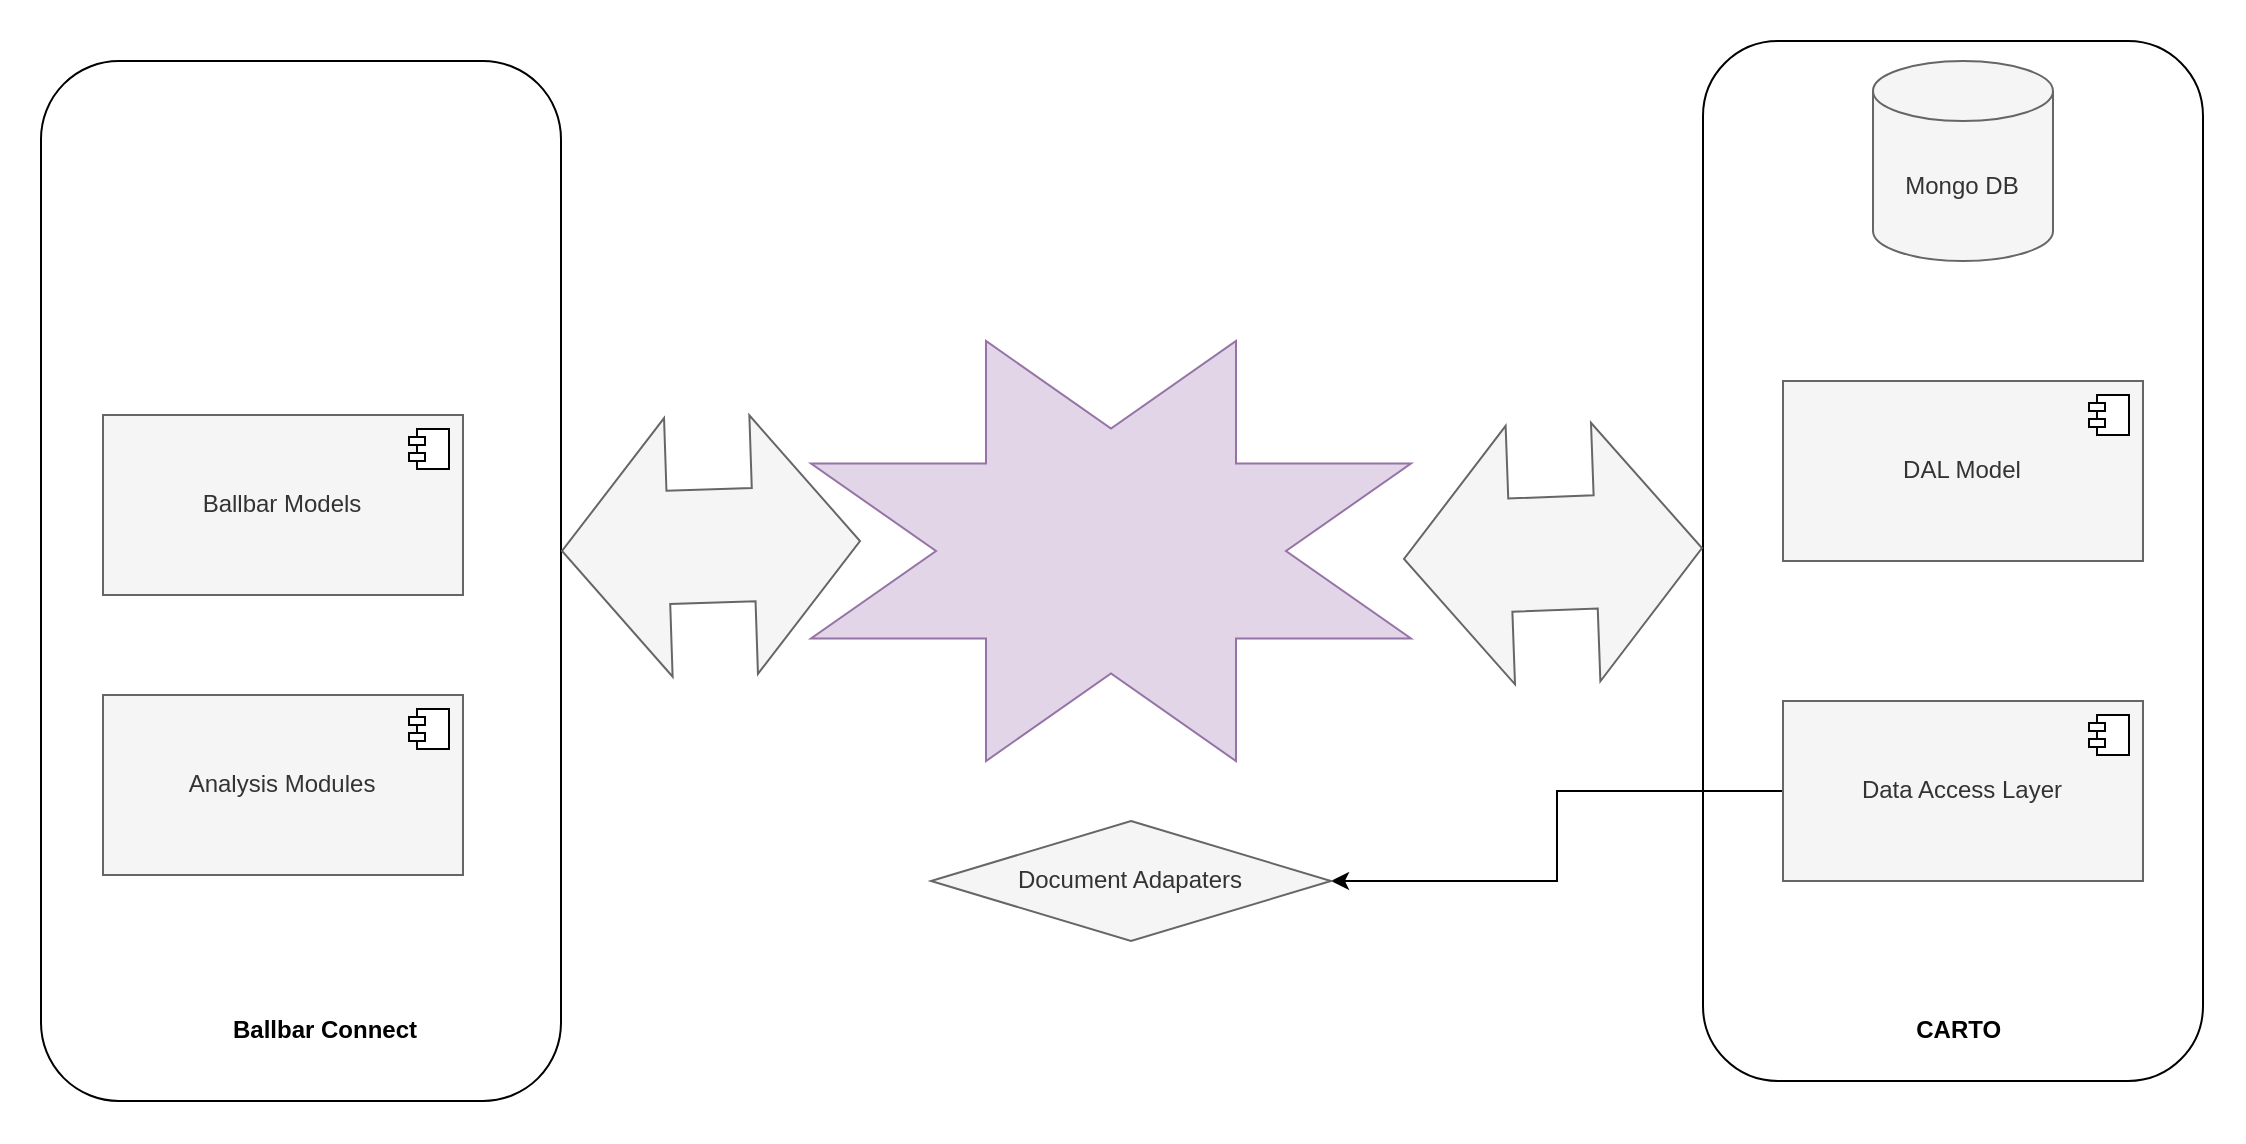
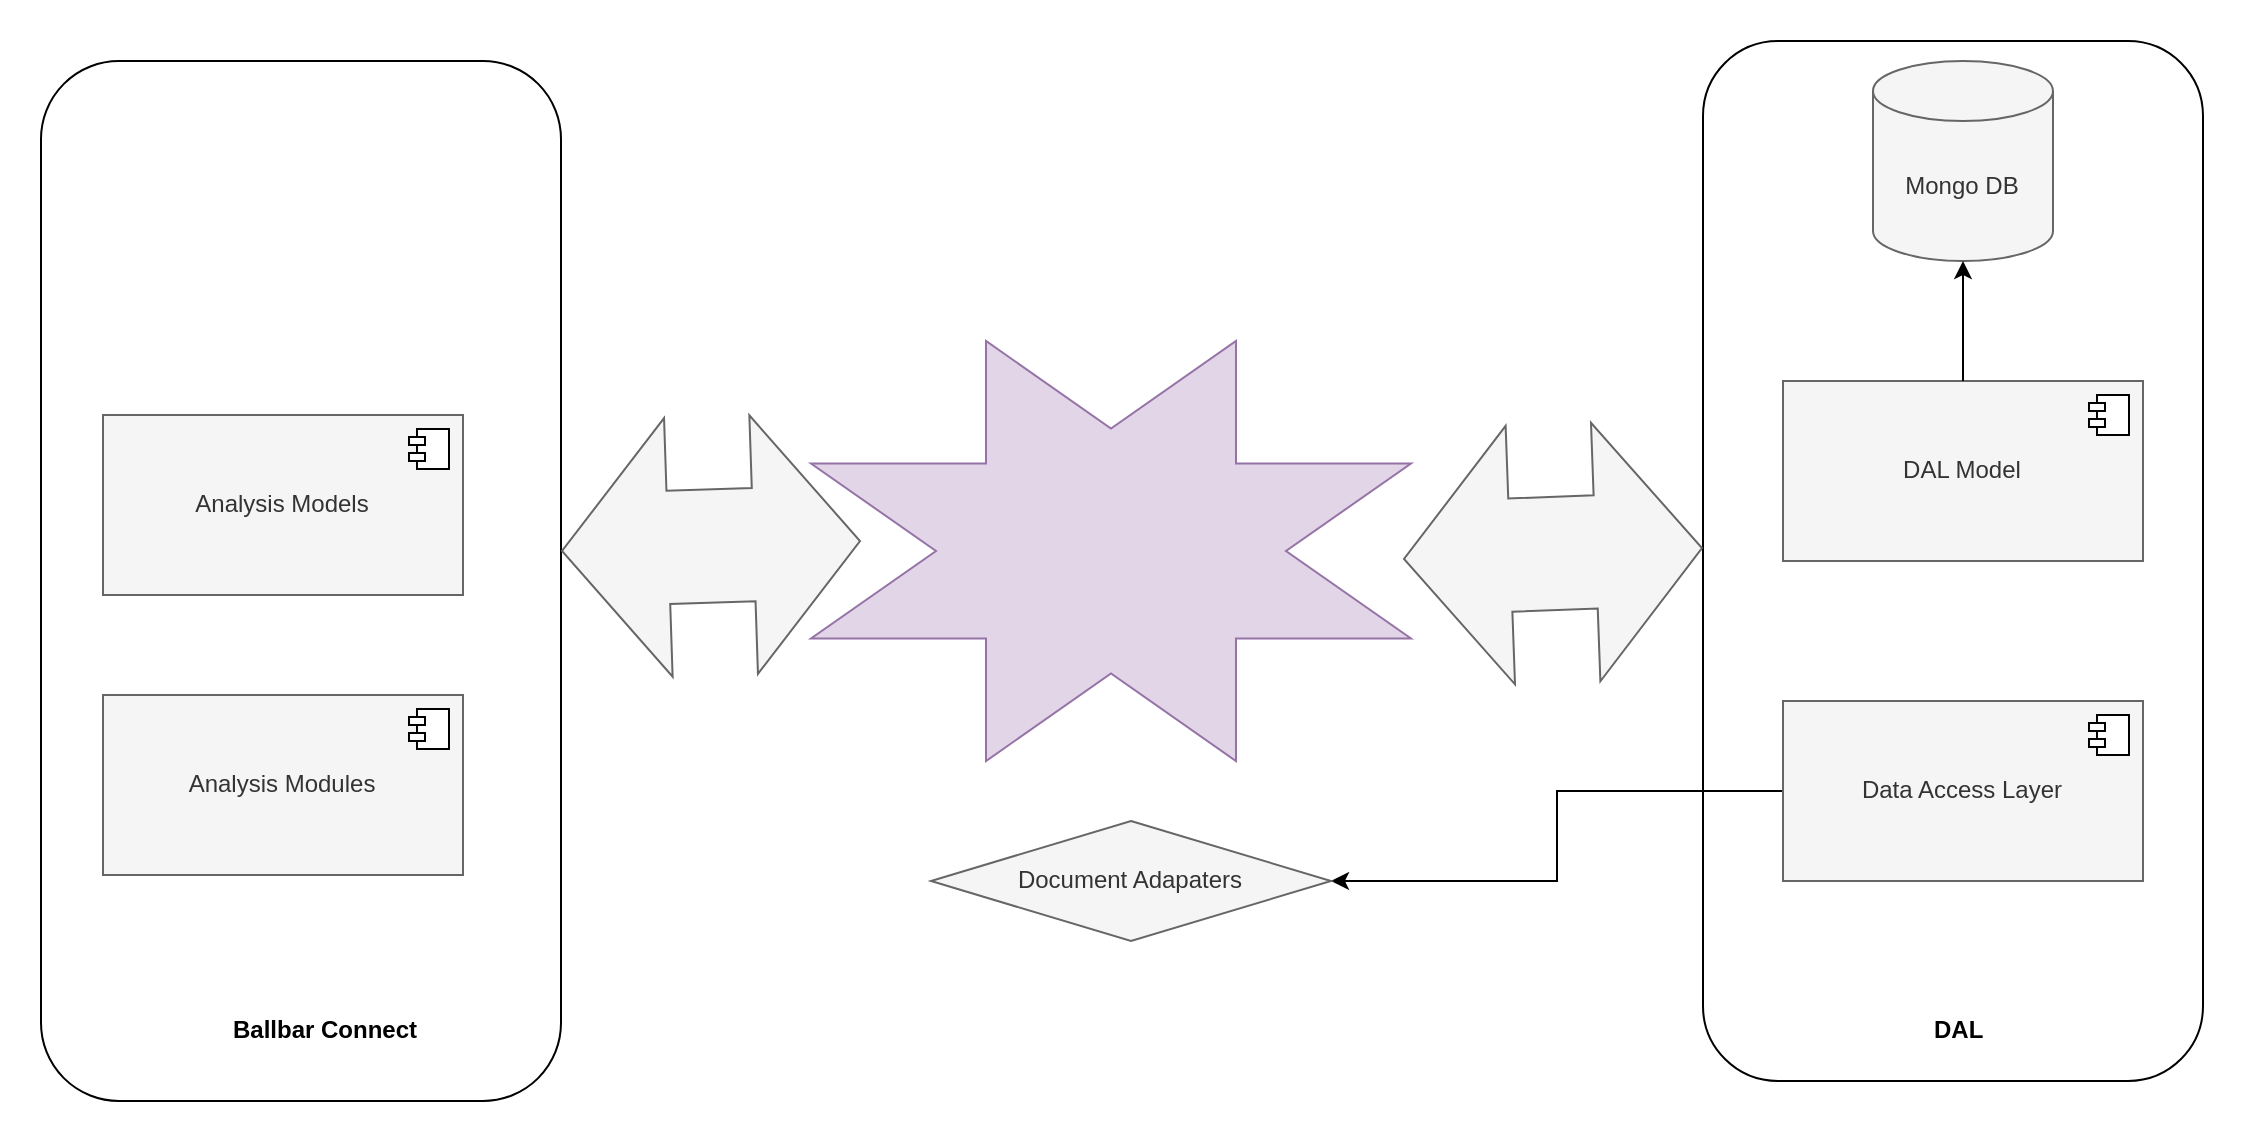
none -> (1963, 328)
(283, 505) -> (283, 505)
(1963, 1031) -> (1963, 1031)
